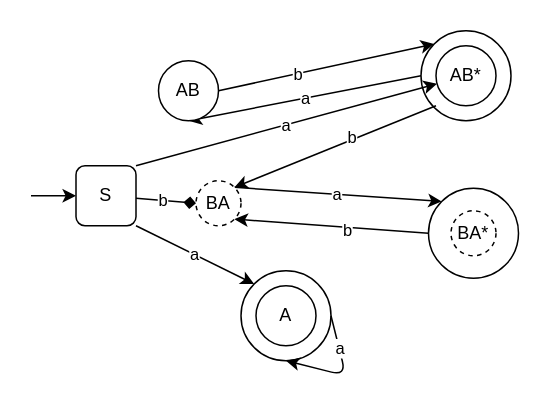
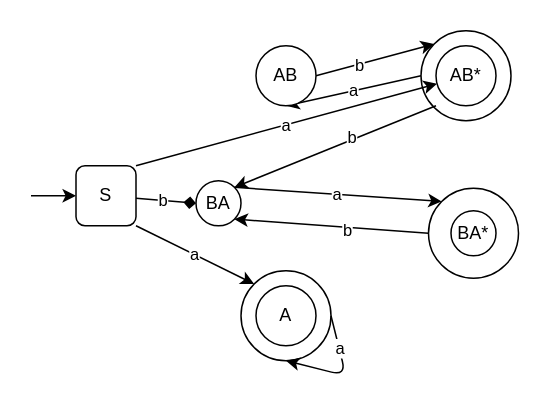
(188, 91) -> (286, 76)
(218, 203) -> (218, 203)
(473, 233) -> (473, 233)
